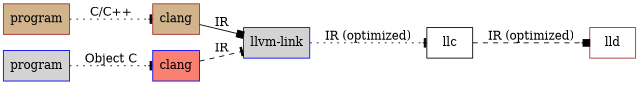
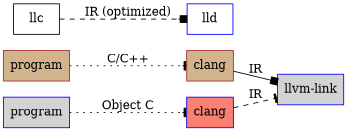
(366, 43) -> none
(613, 43) -> (210, 19)
